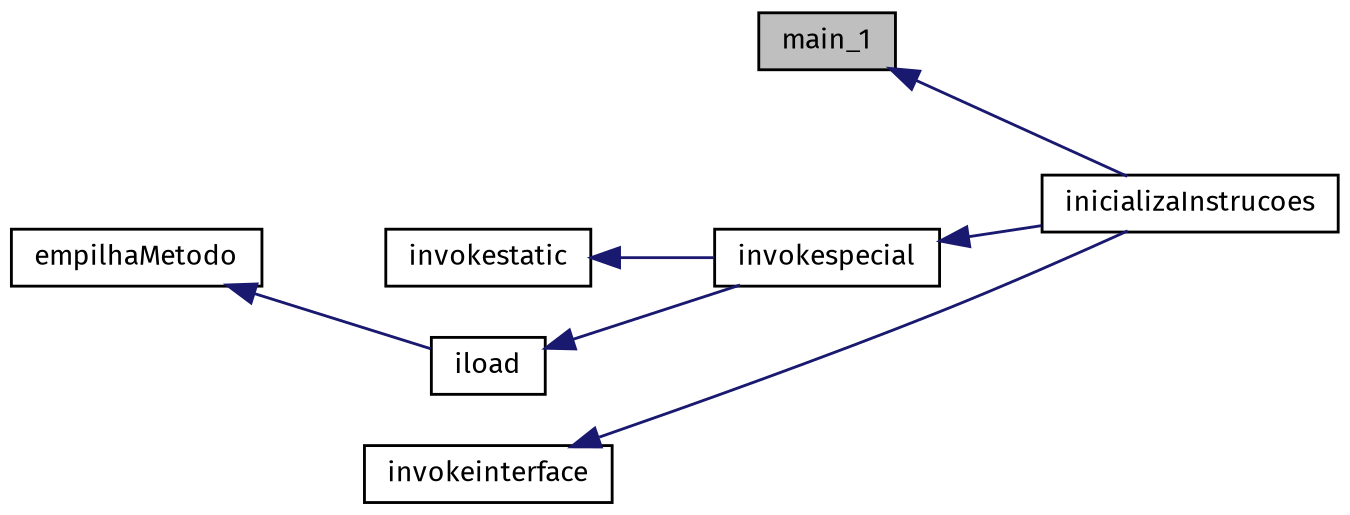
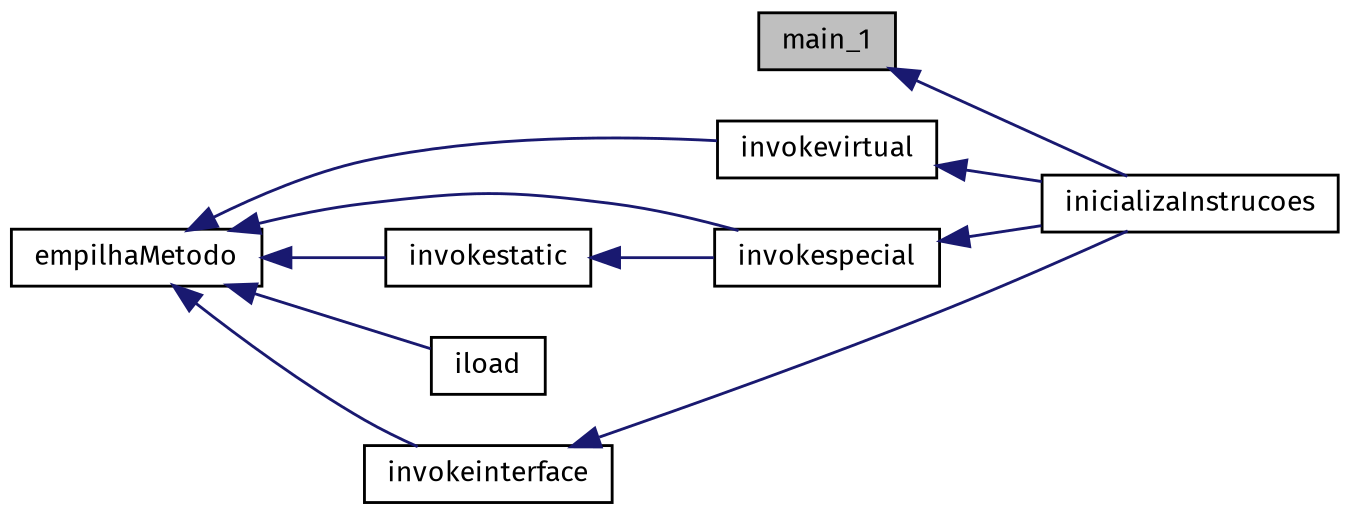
none -> (827, 149)
none -> (339, 258)
(656, 312) -> (499, 194)
none -> (303, 381)
